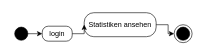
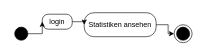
(57, 34) -> (57, 22)
